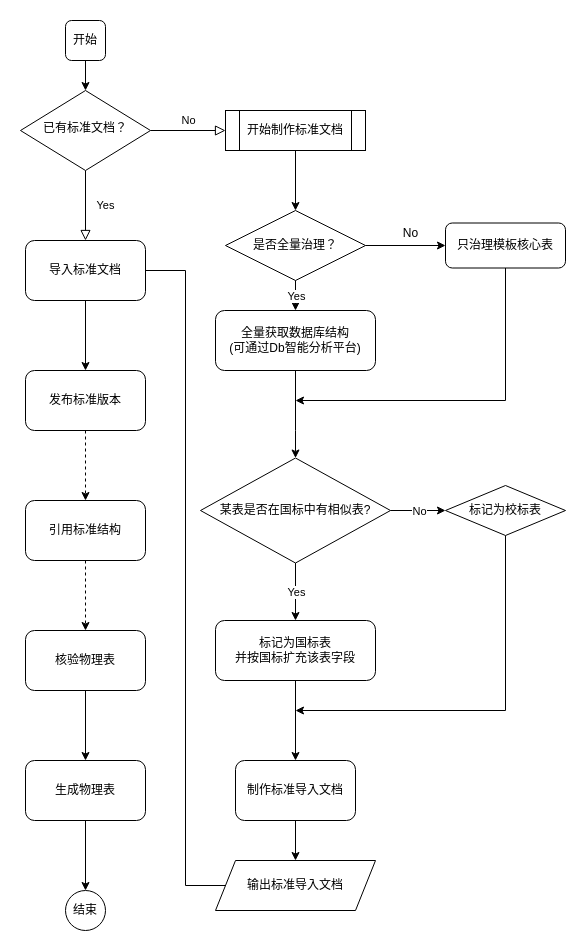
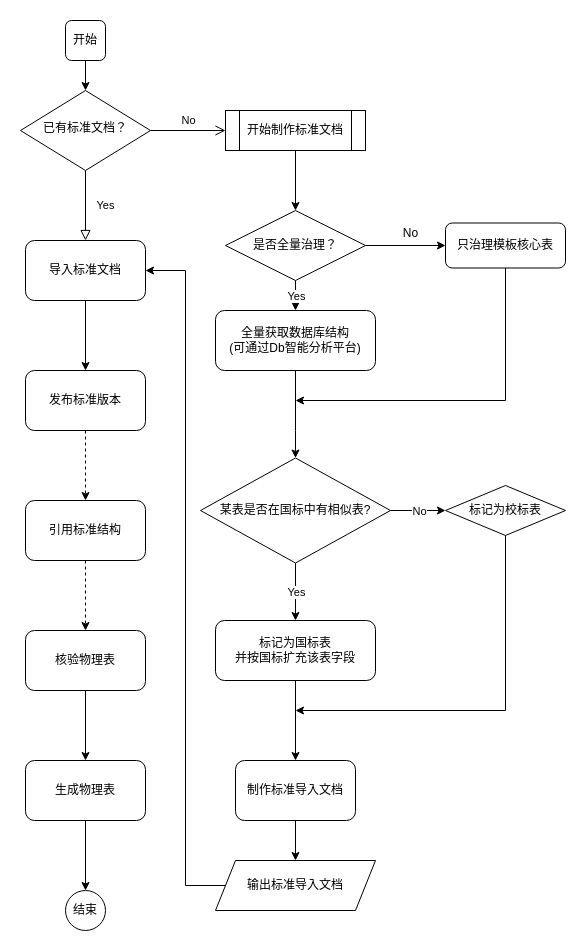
(214, 131) -> (218, 131)
(151, 271) -> (153, 271)
